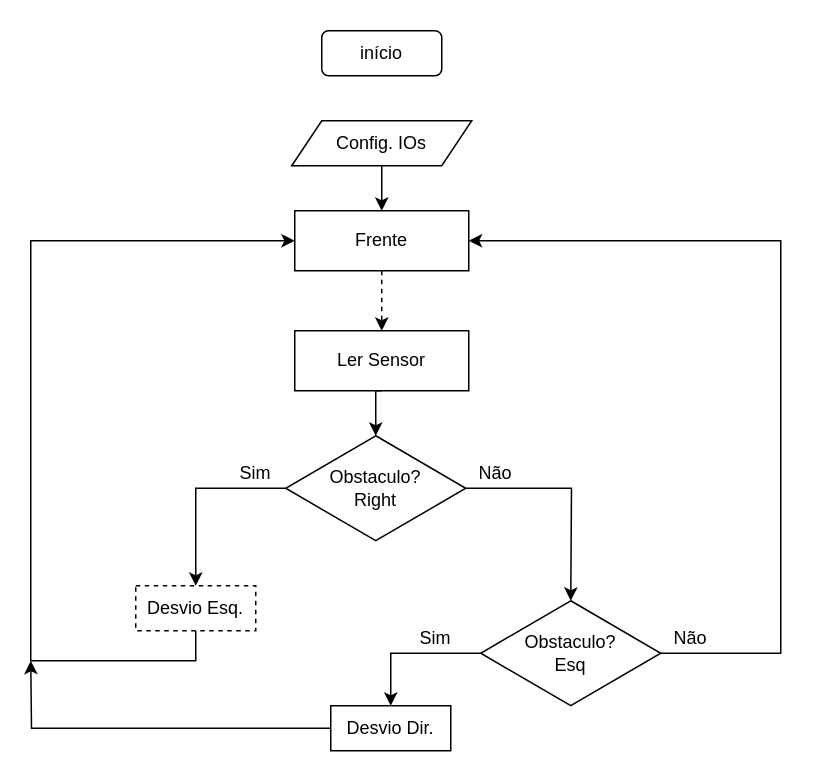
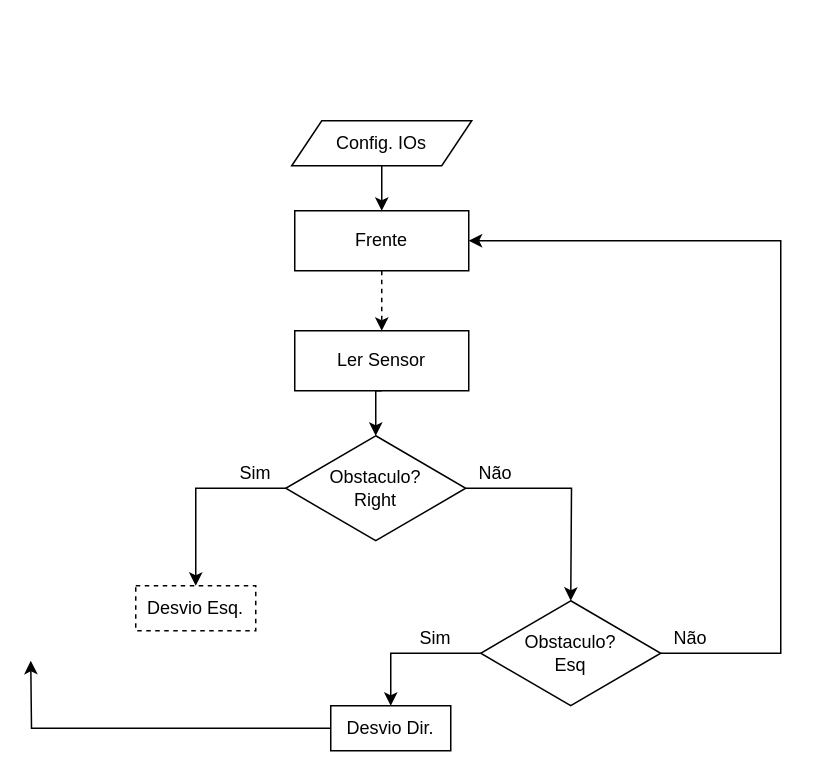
(382, 53) -> none
(31, 422) -> none
